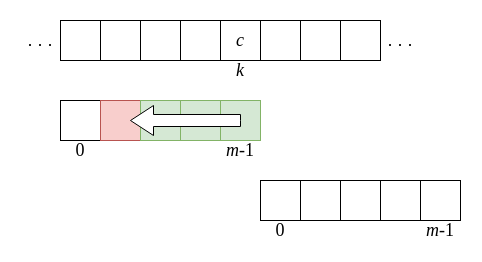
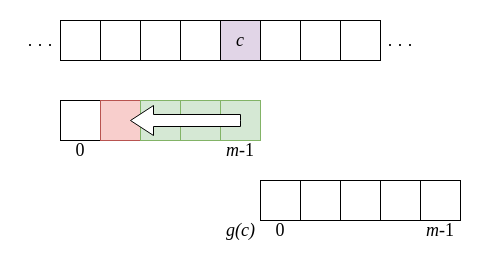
(241, 41) -> (241, 41)
(241, 71) -> none
none -> (241, 231)
